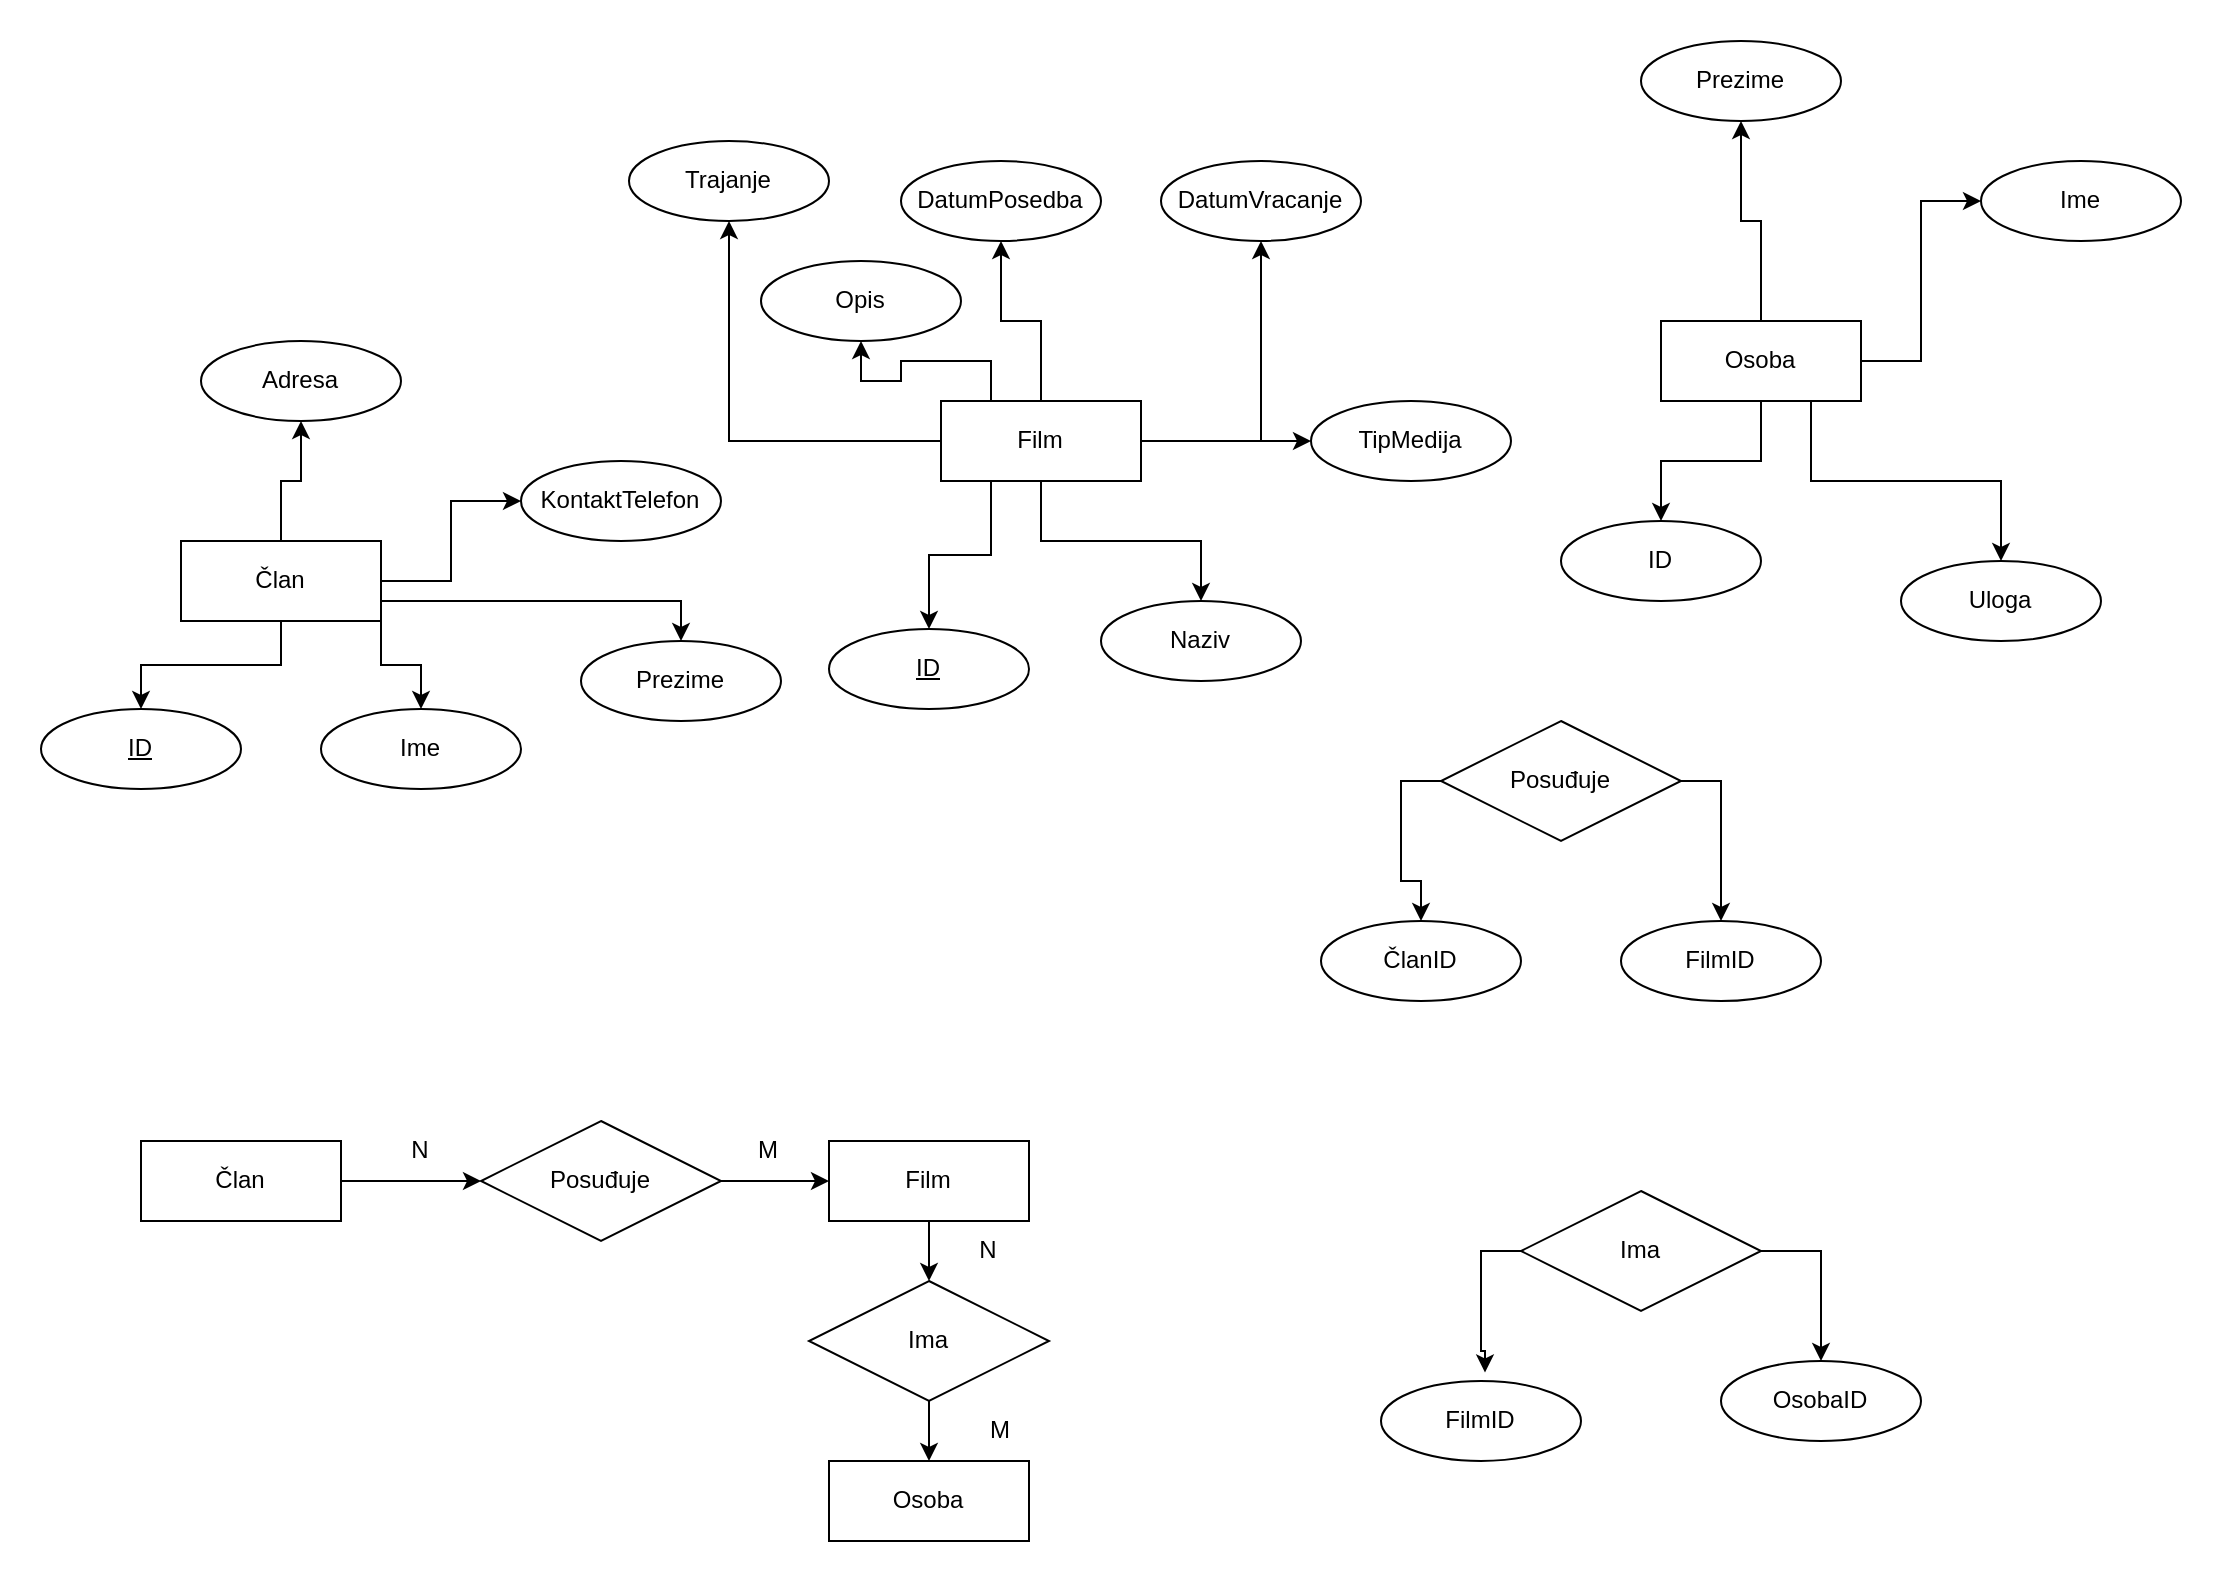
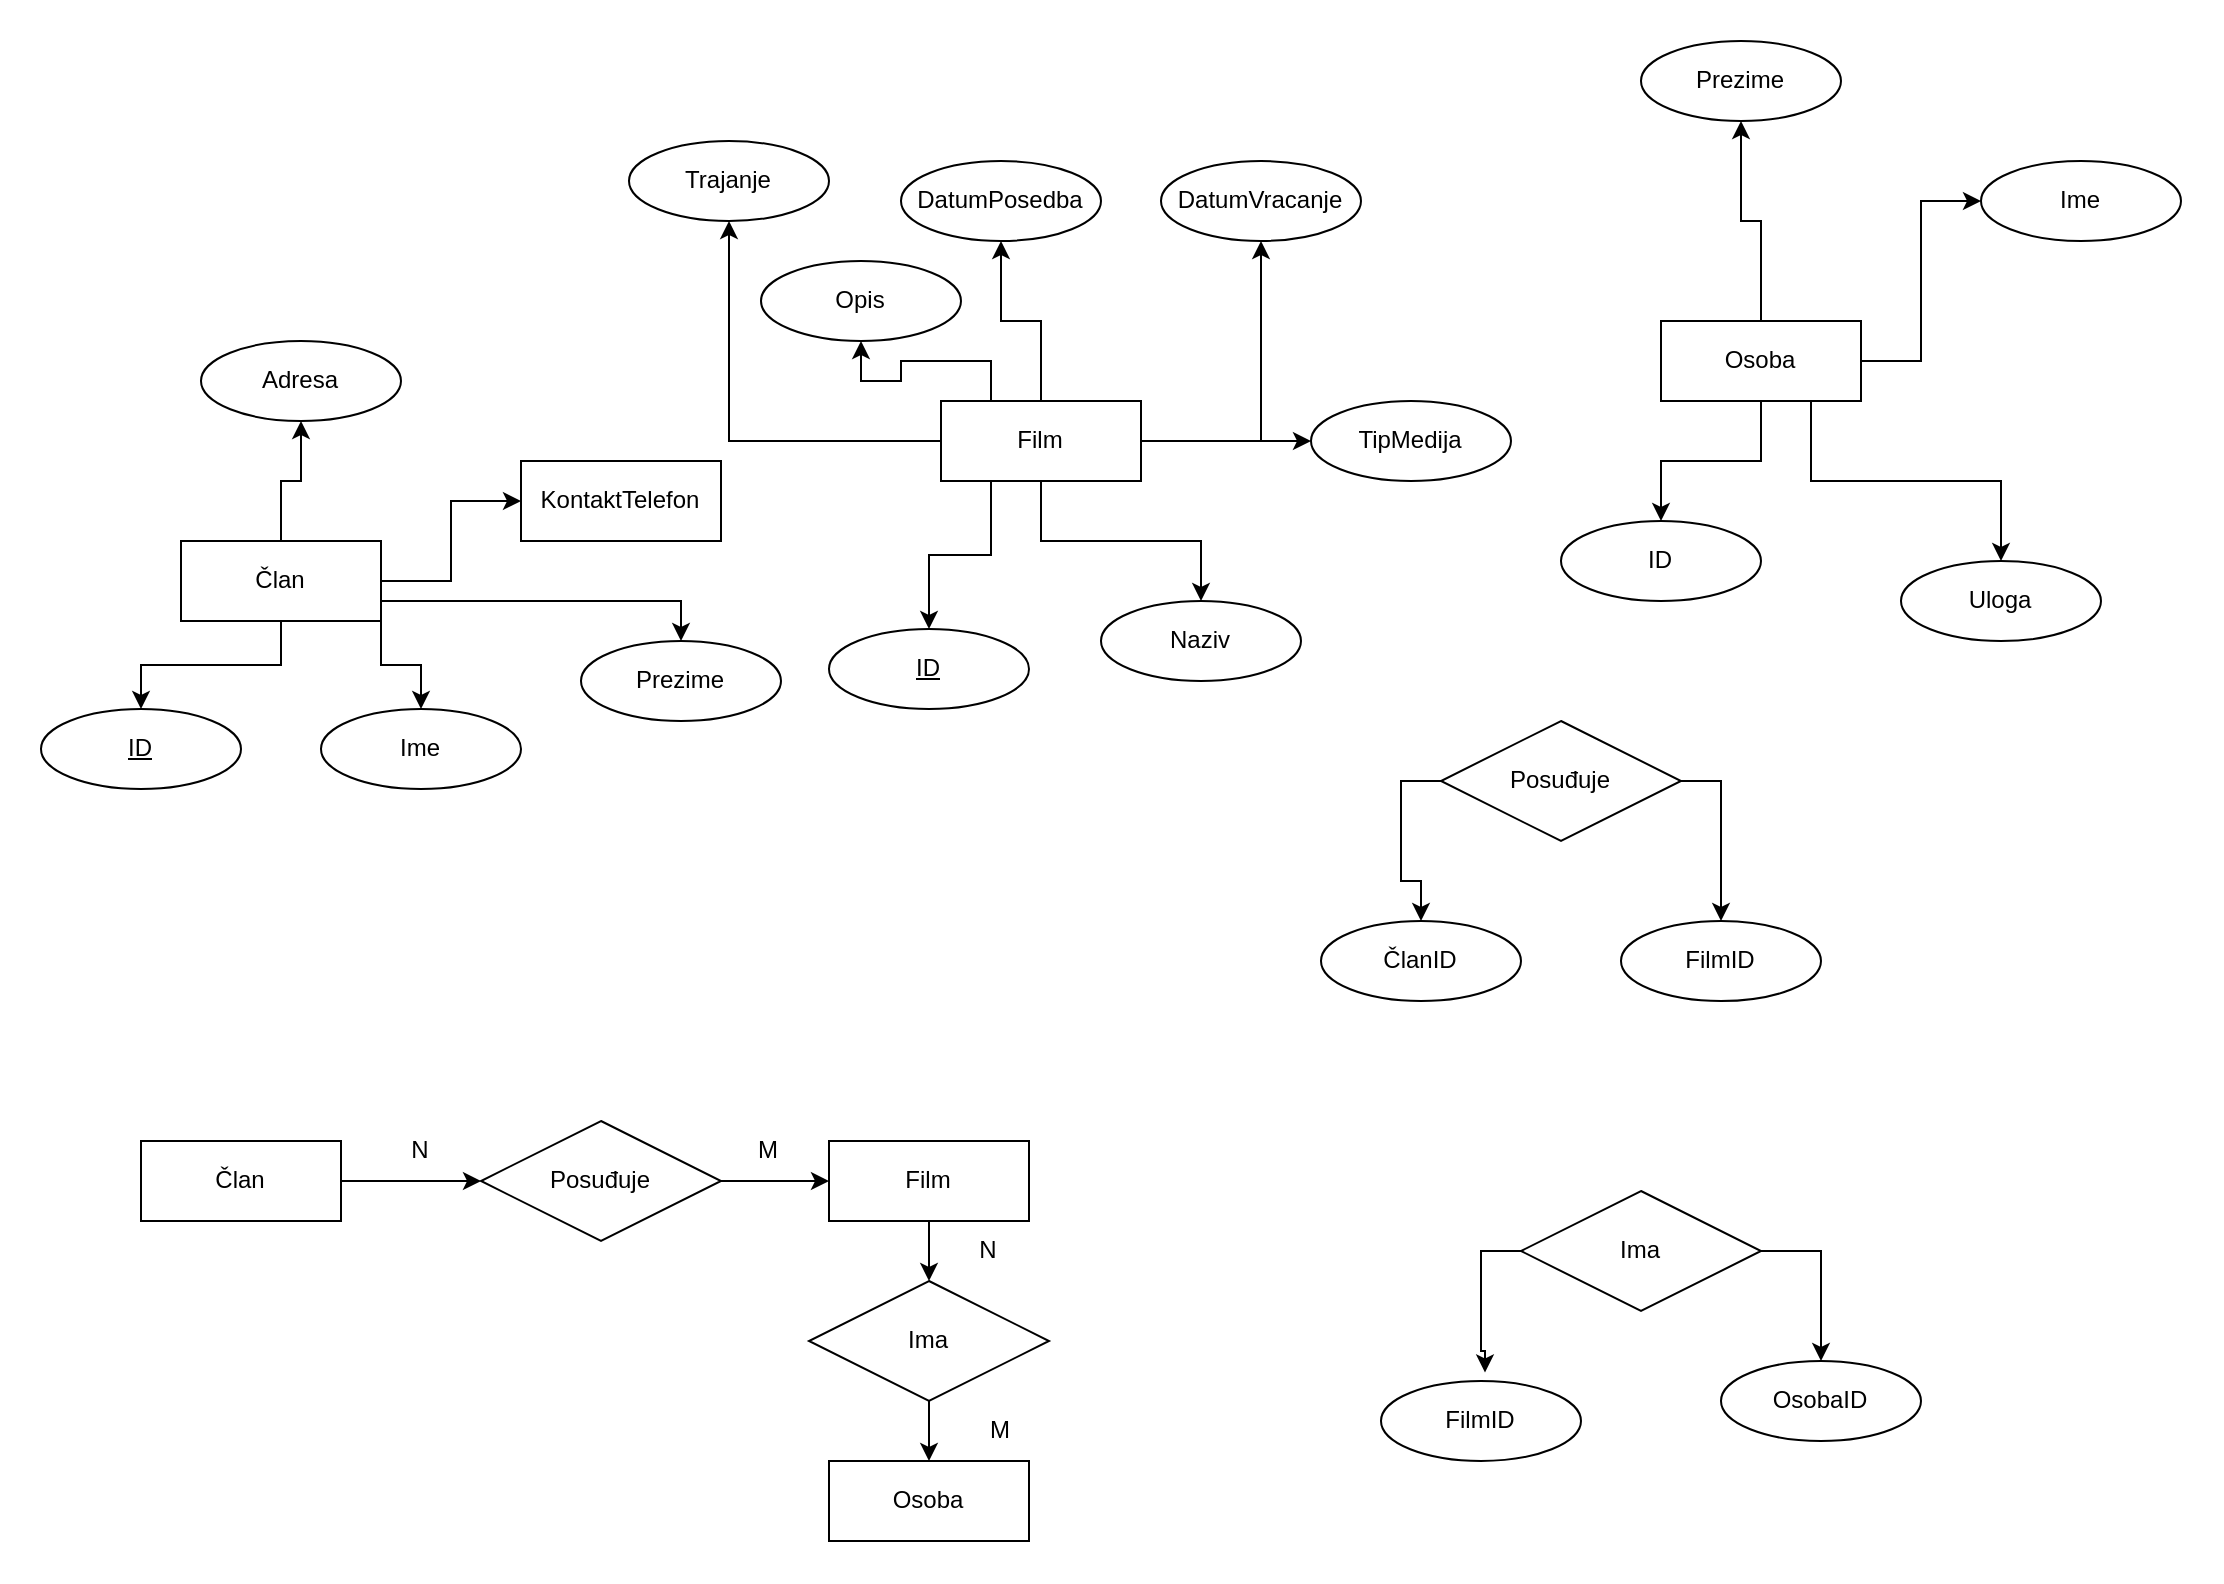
(621, 501) -> (621, 501)
